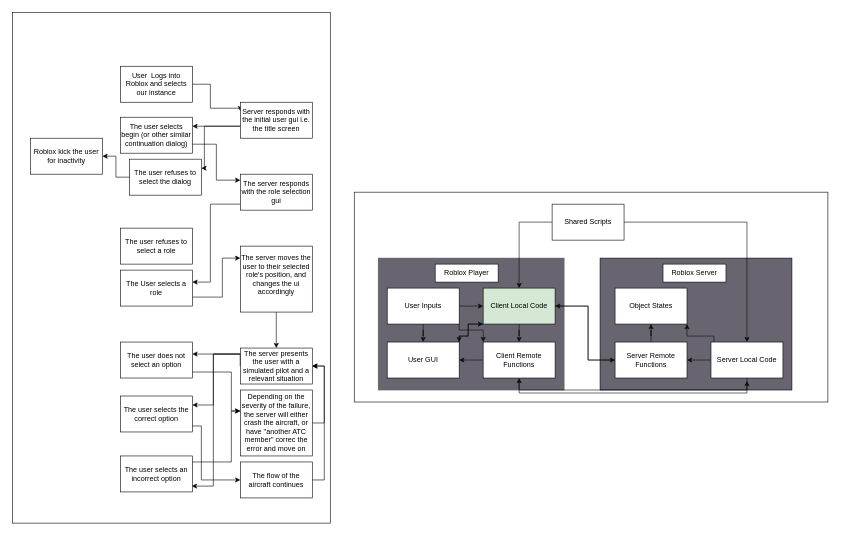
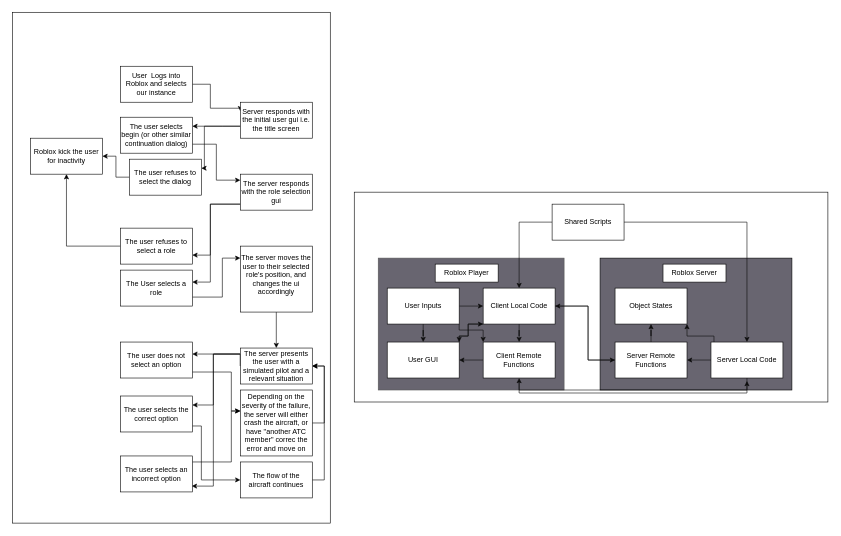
none -> (66, 213)
none -> (197, 255)
(519, 306) -> (519, 306)
